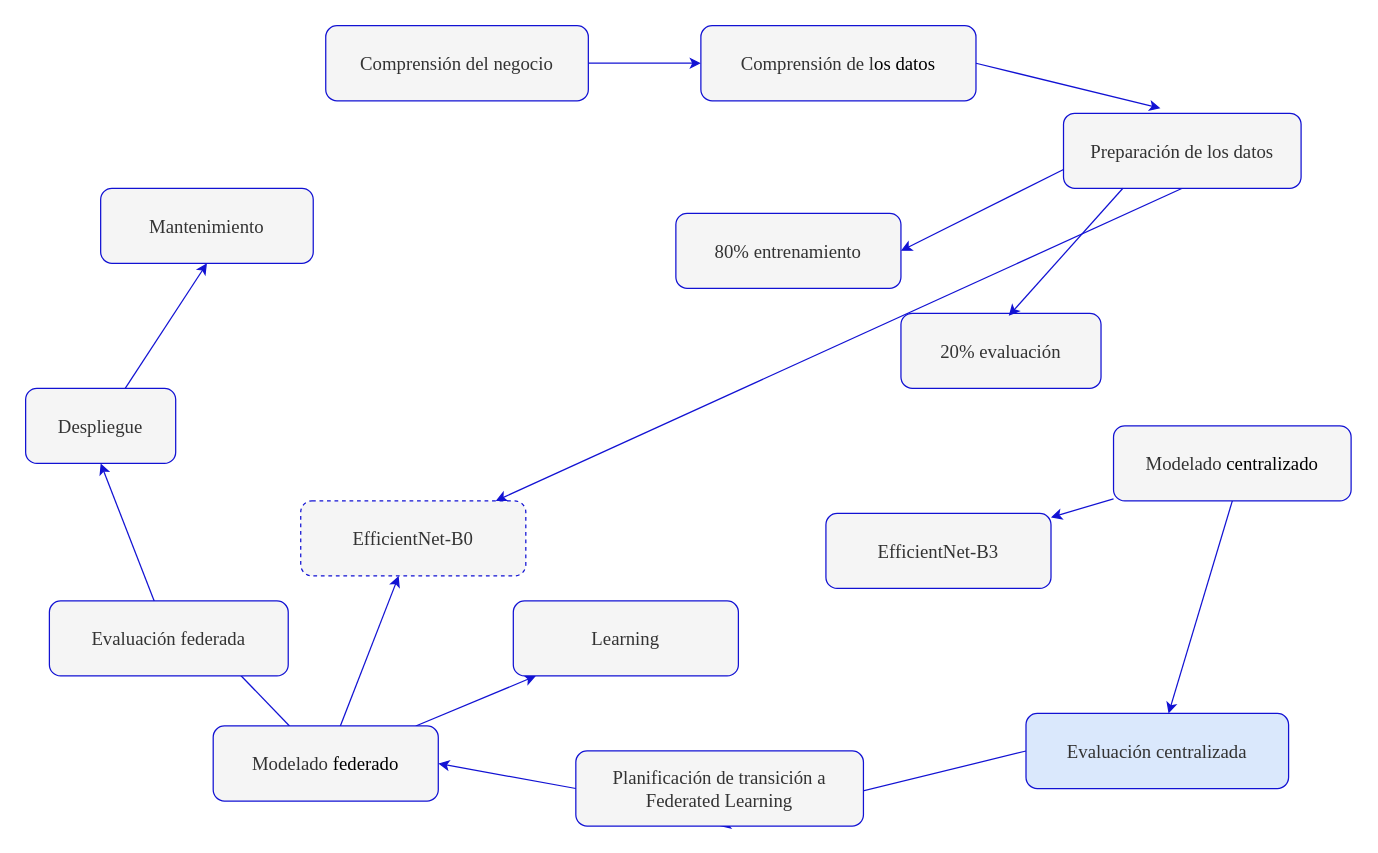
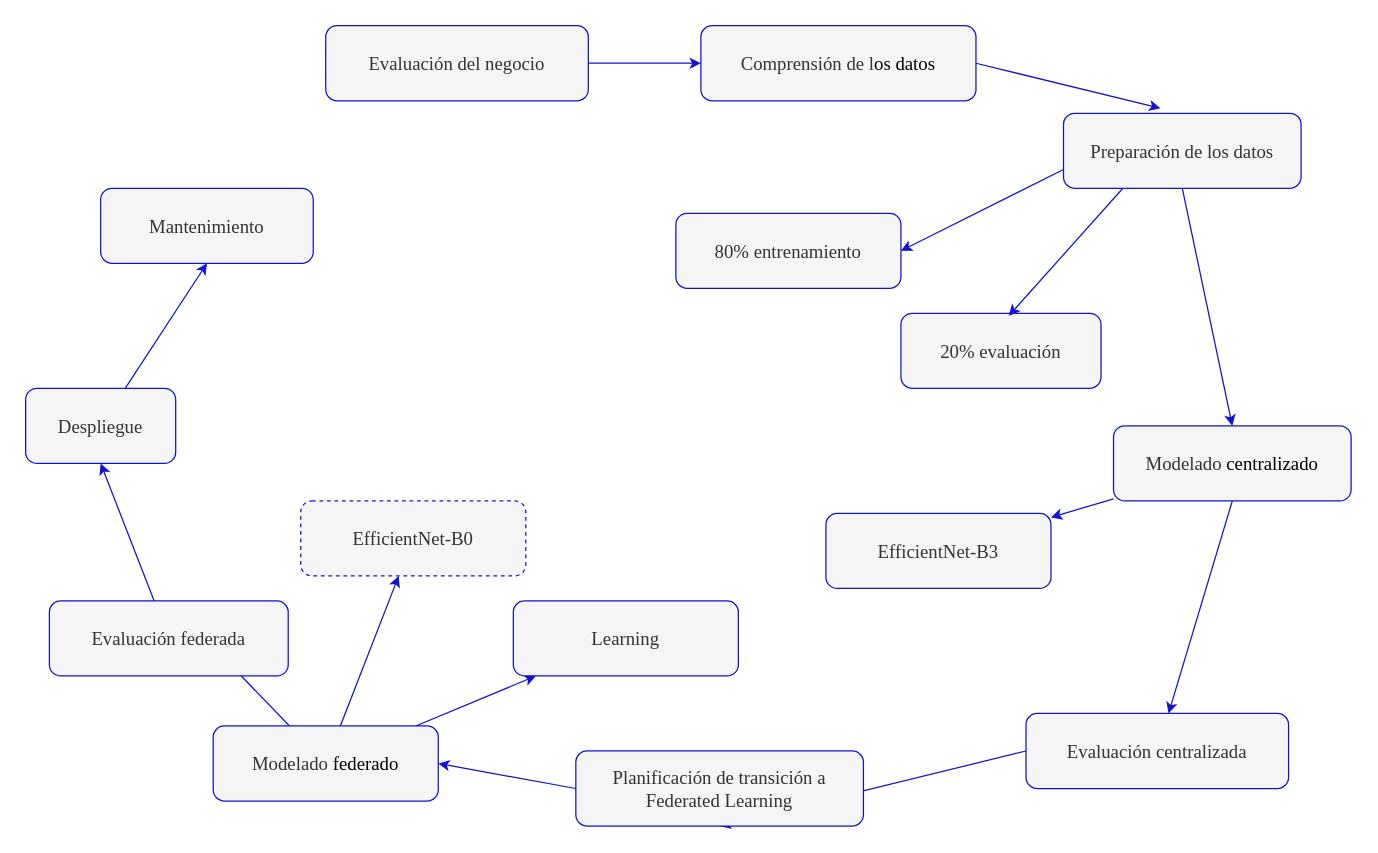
(457, 63) -> (457, 63)
(790, 366) -> (1206, 304)
(1157, 751) -> (1157, 751)
